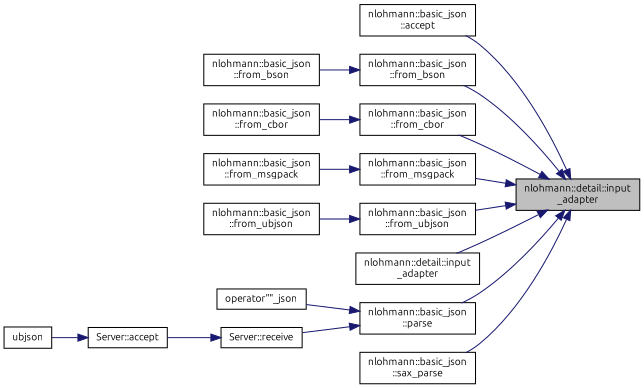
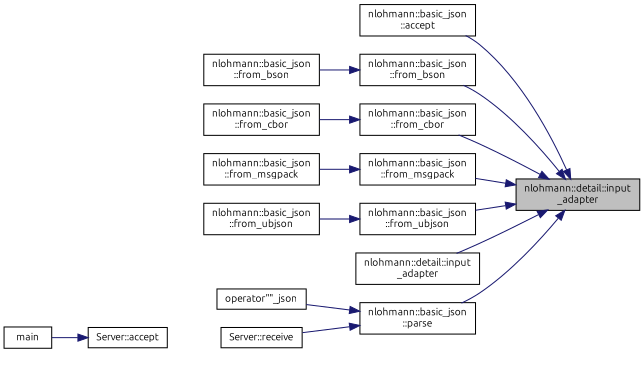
(28, 338) -> (28, 338)
(189, 338) -> none
(418, 368) -> none
